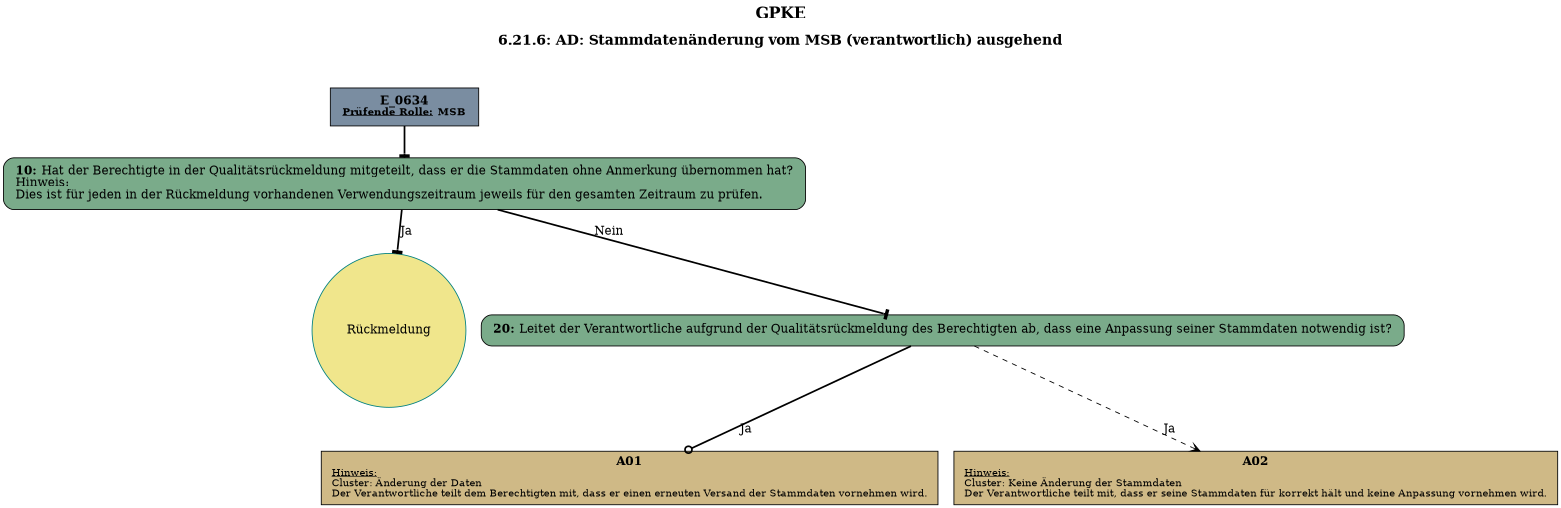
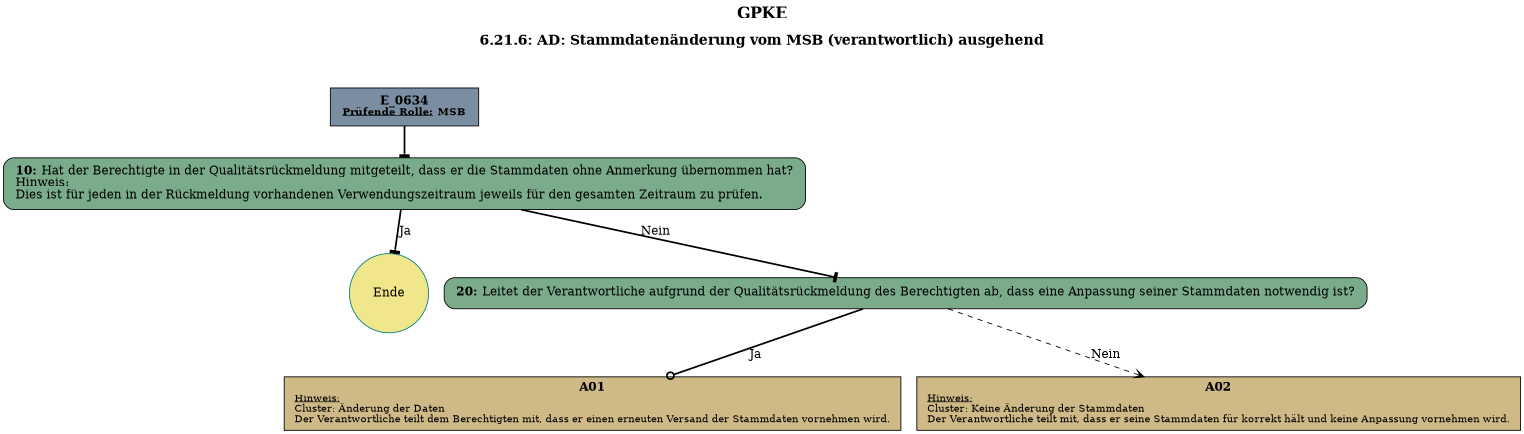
(389, 330) -> (389, 293)
(1170, 429) -> (1106, 355)
